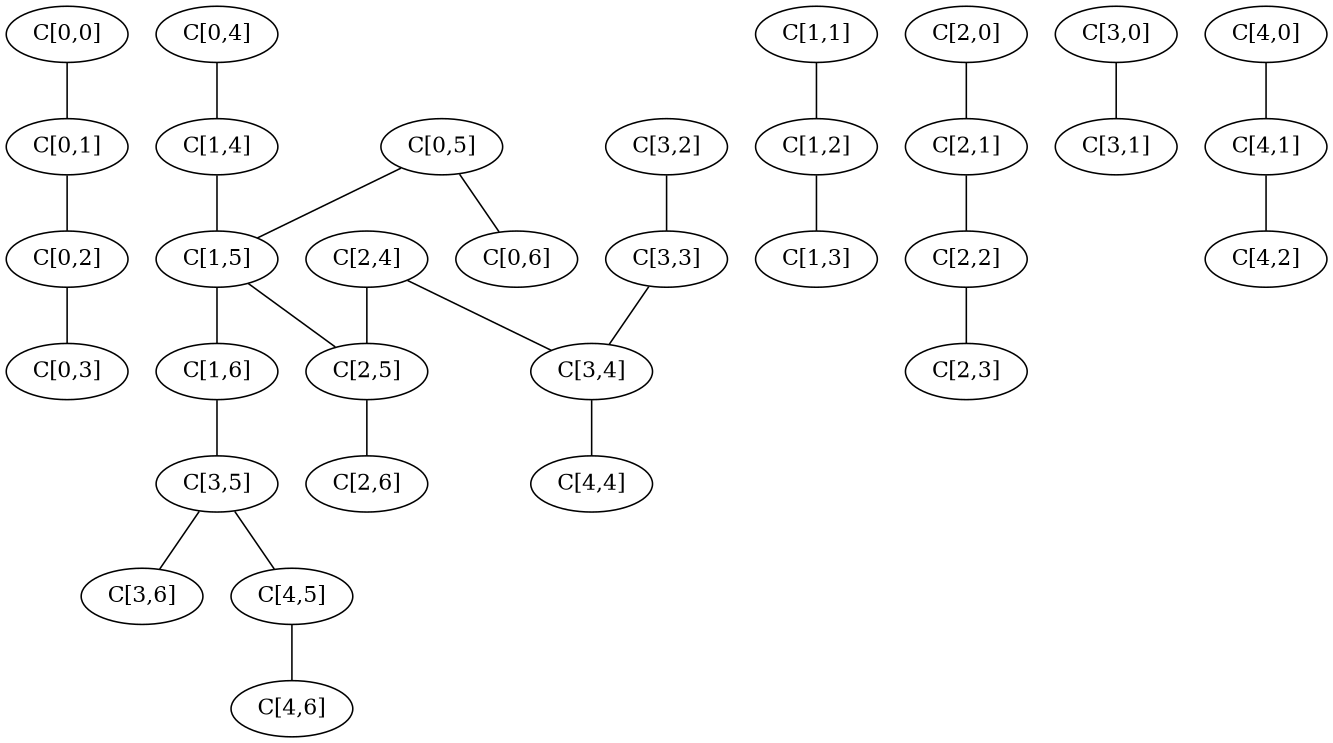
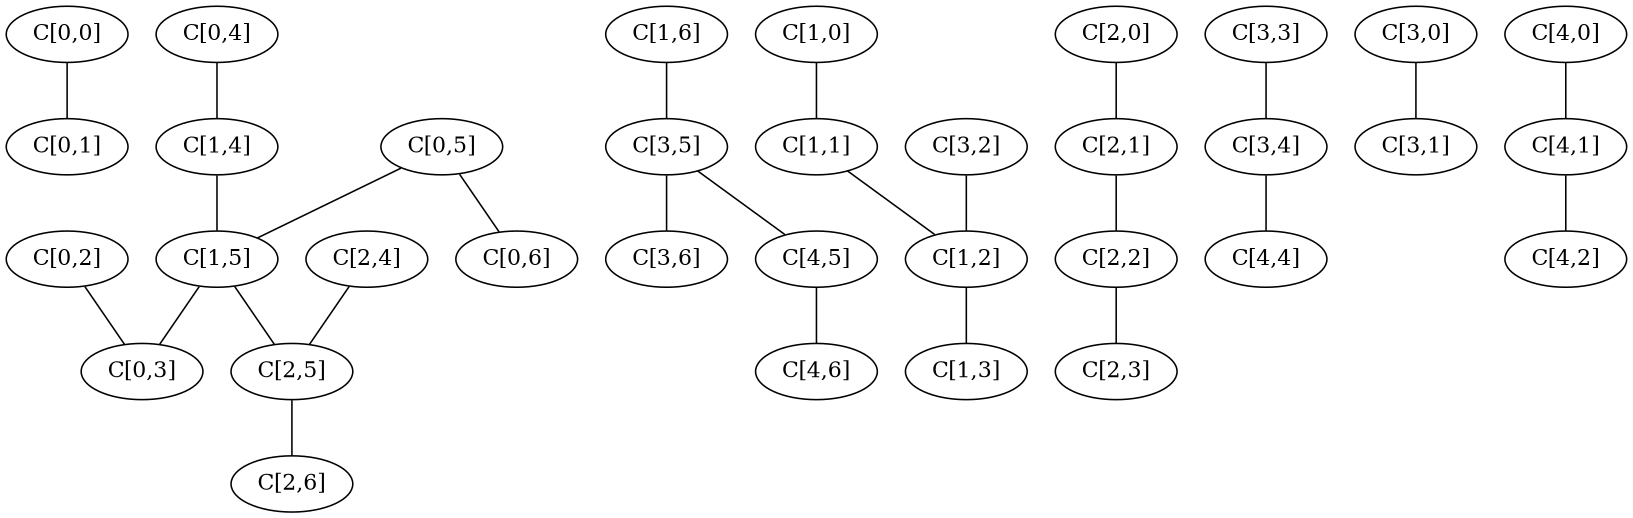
none -> (816, 34)
(67, 203) -> none
(667, 203) -> (966, 203)
(479, 315) -> none
(217, 316) -> (179, 315)
